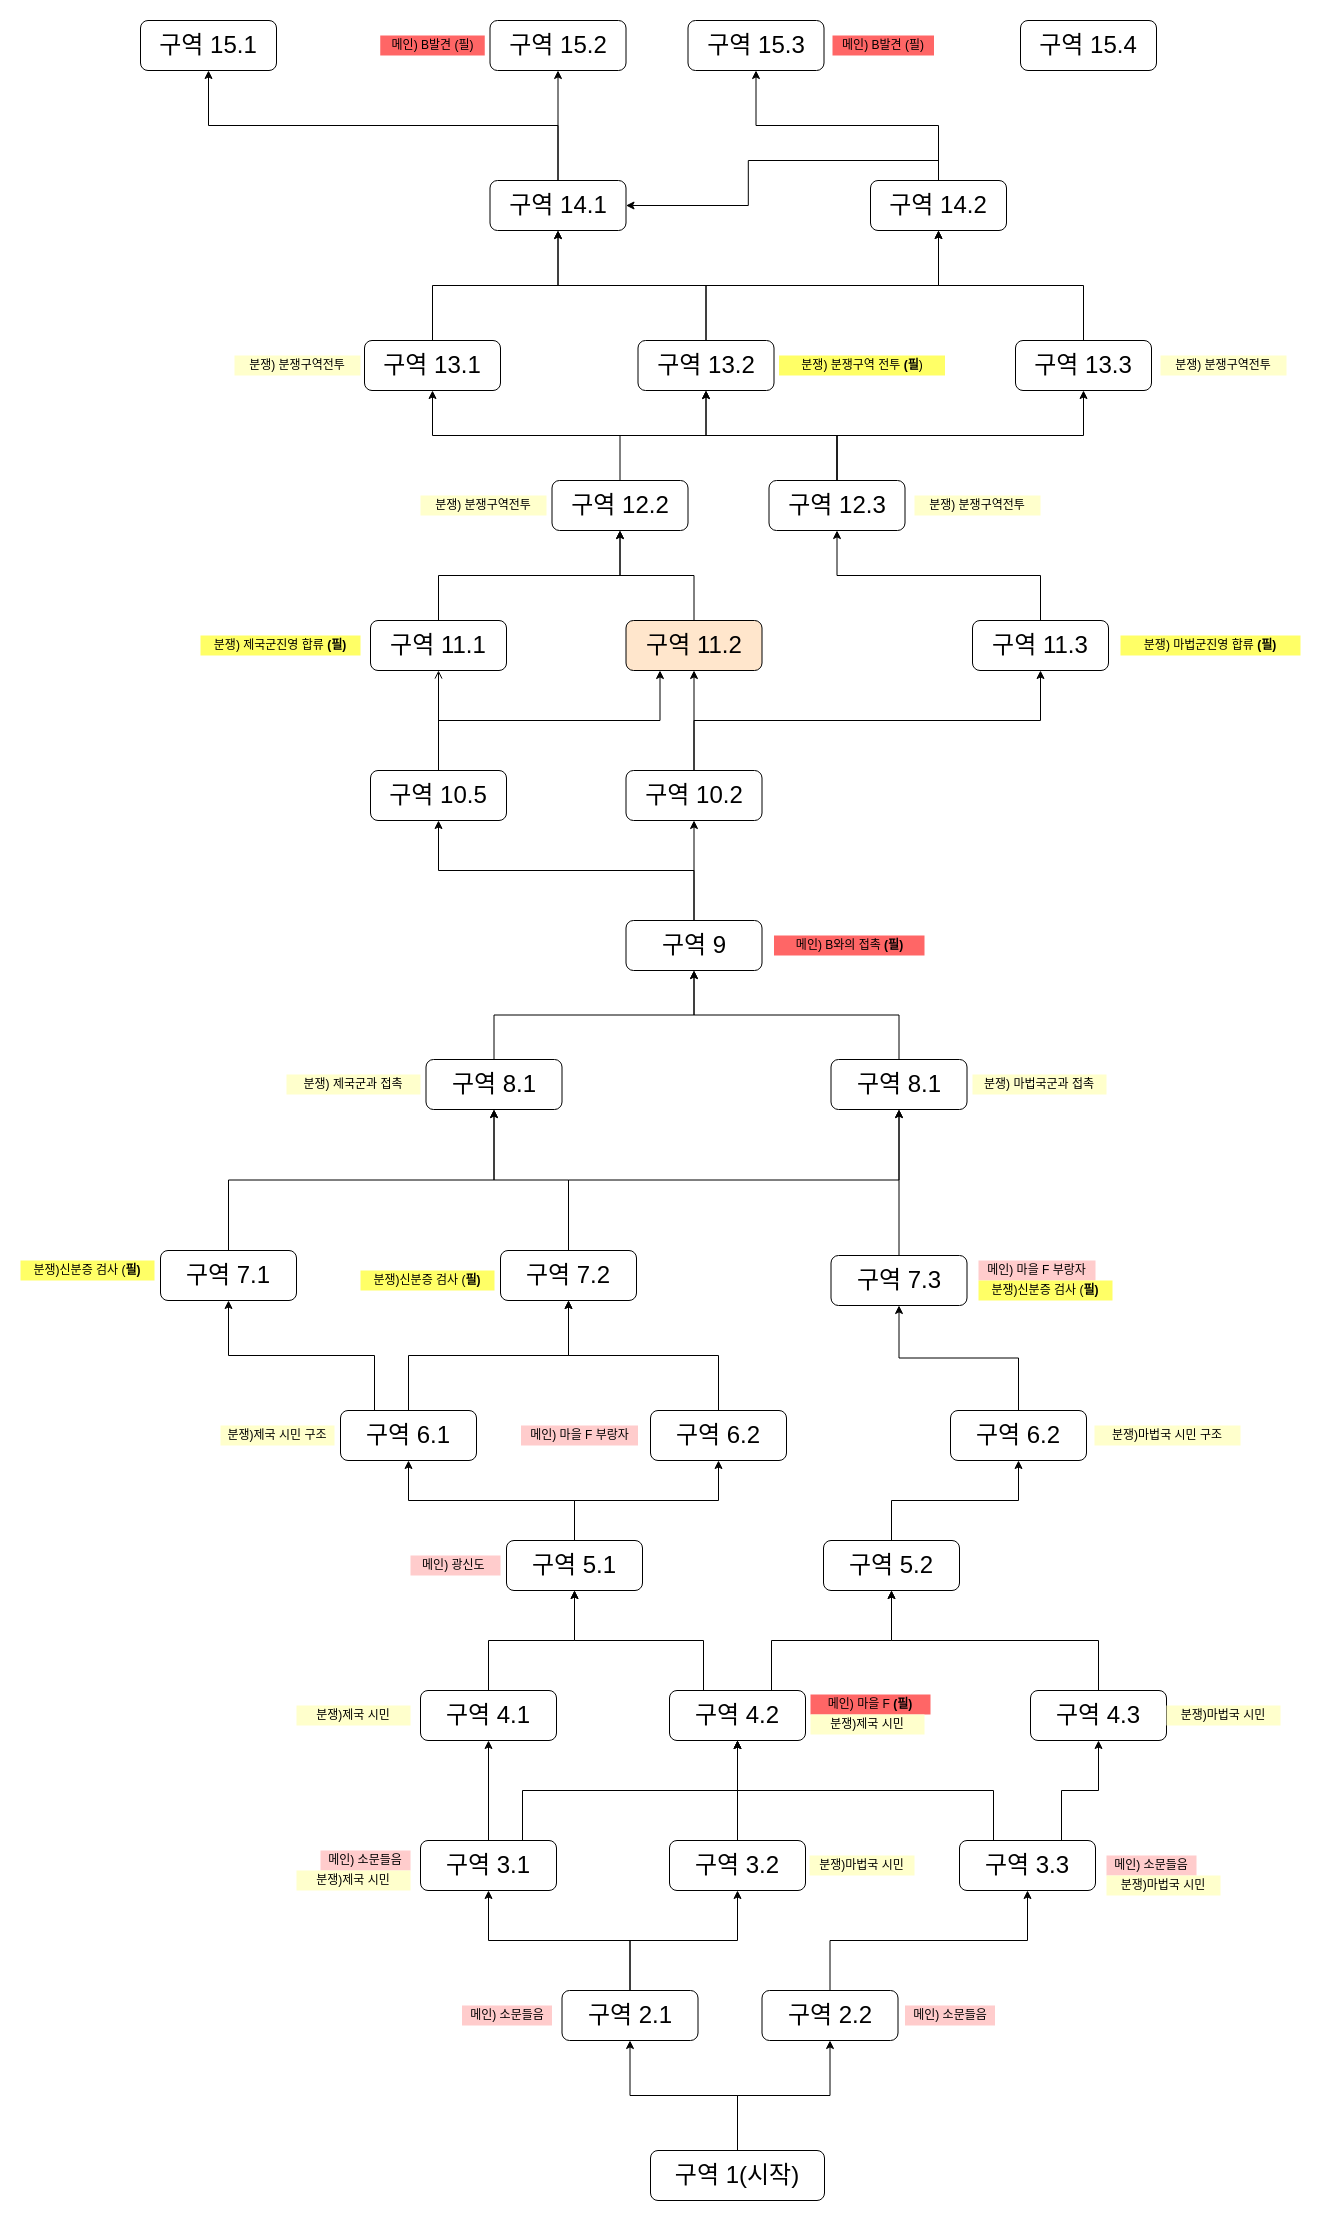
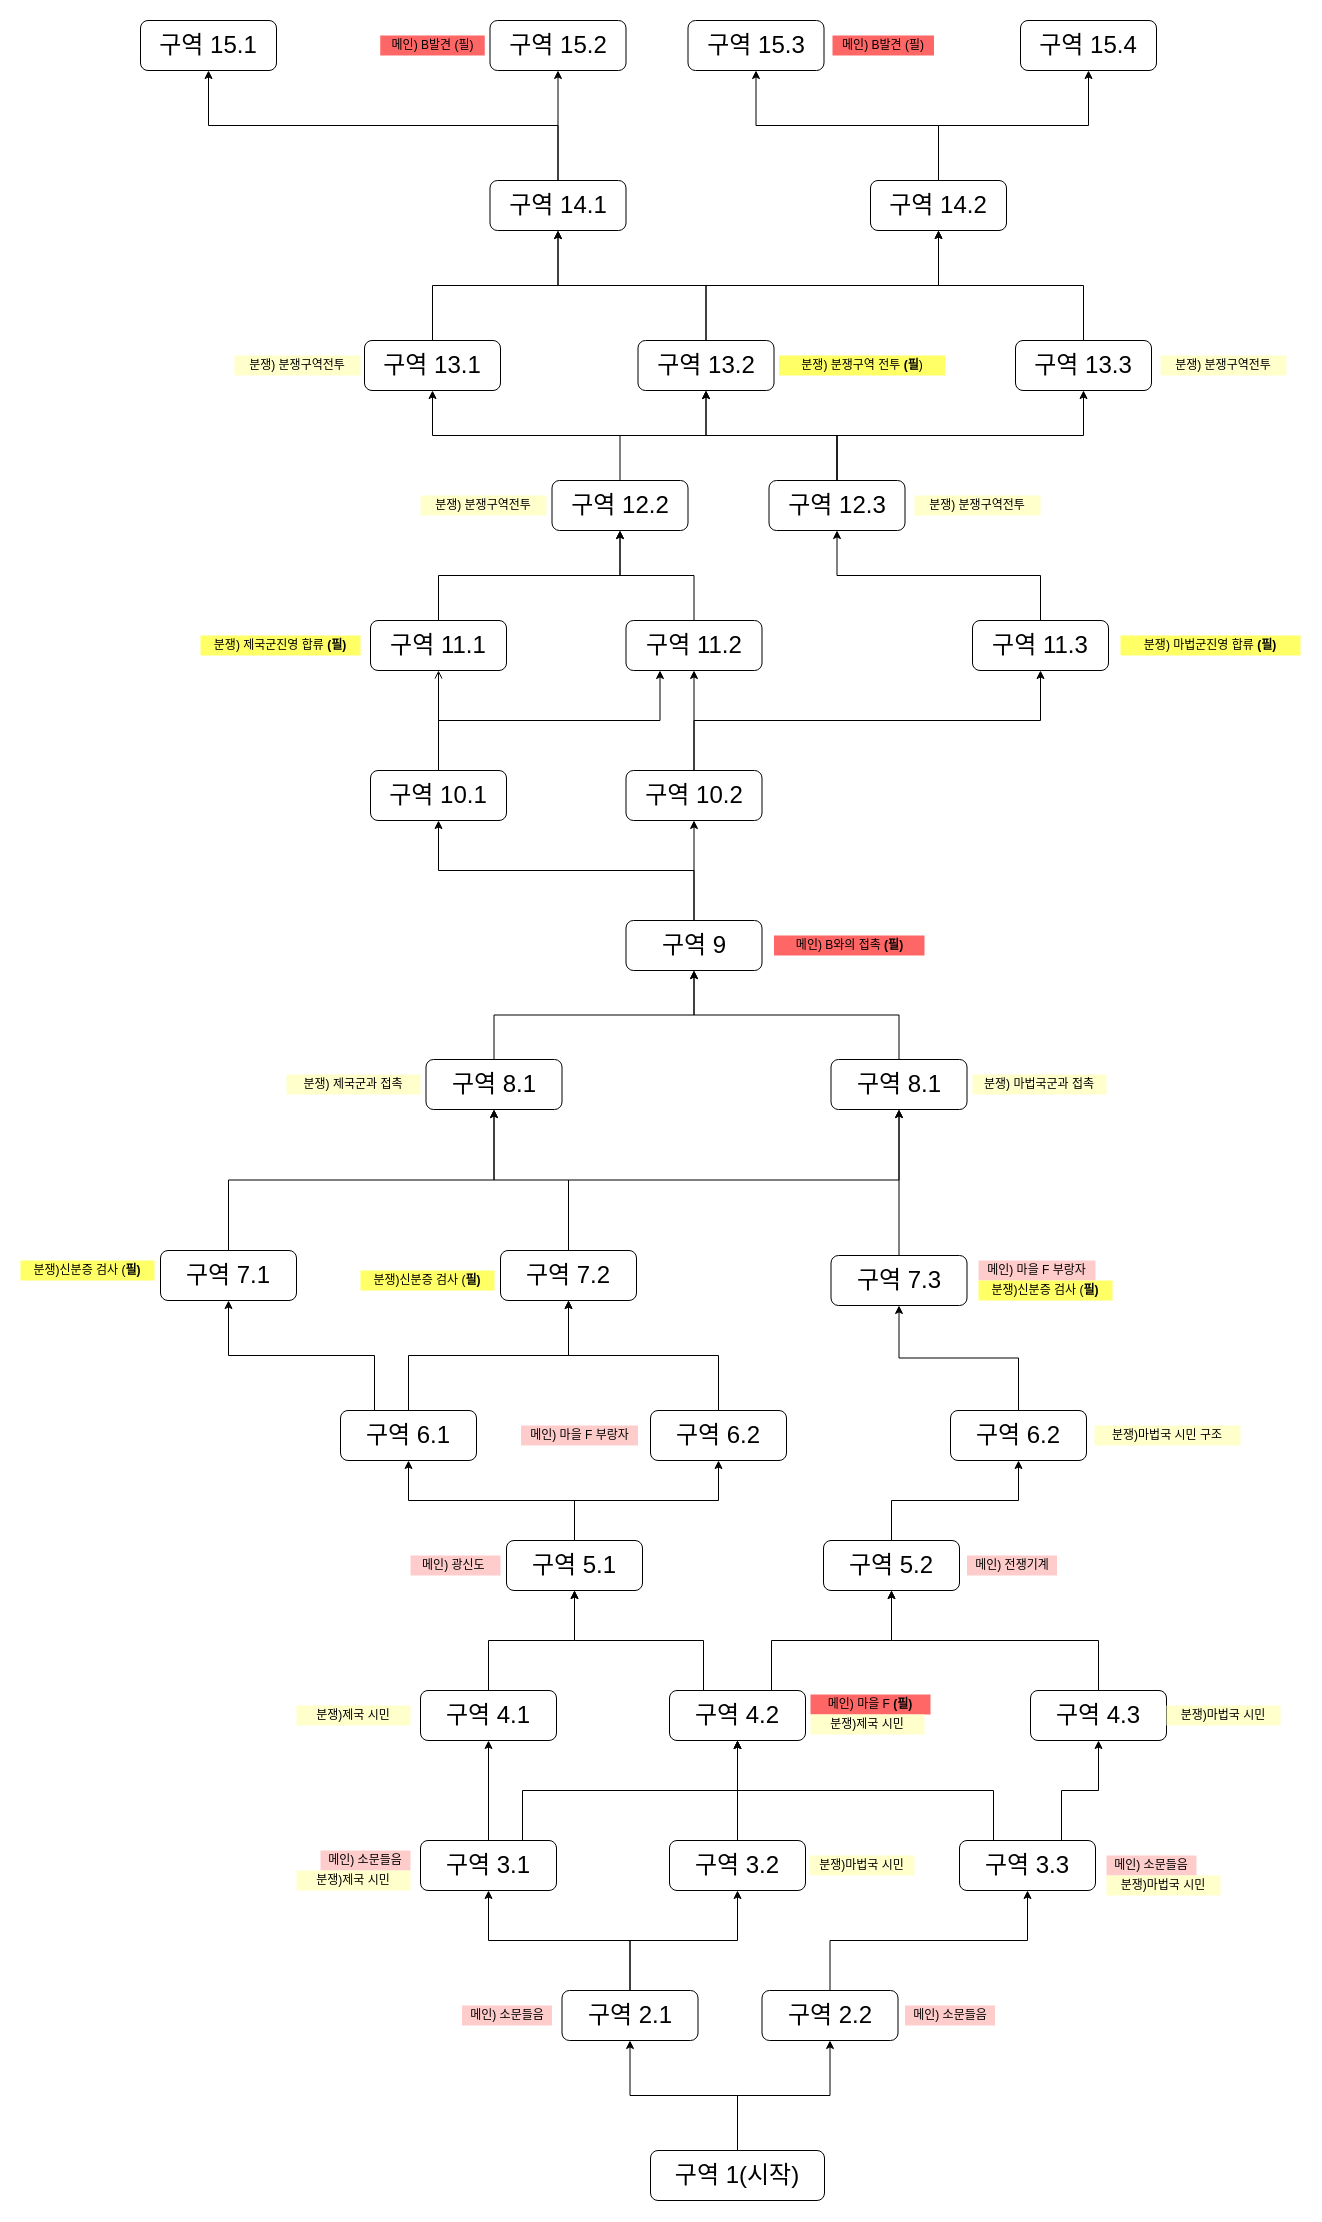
(762, 161) -> (1038, 126)
(694, 646) -> (694, 646)
(439, 796) -> (439, 796)
(278, 1436) -> none
none -> (1012, 1566)
